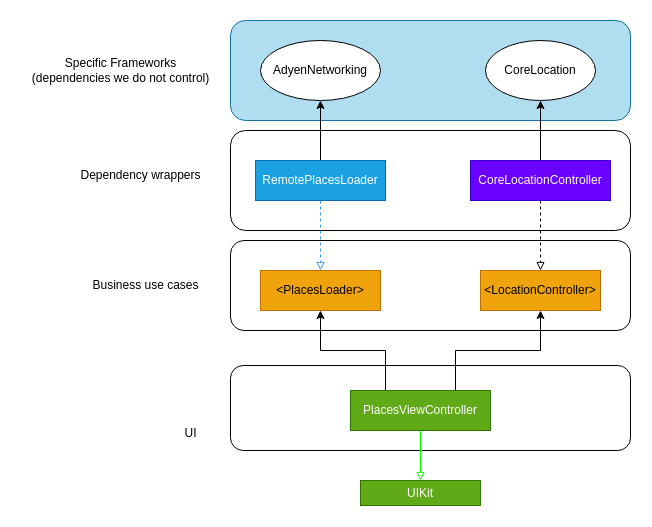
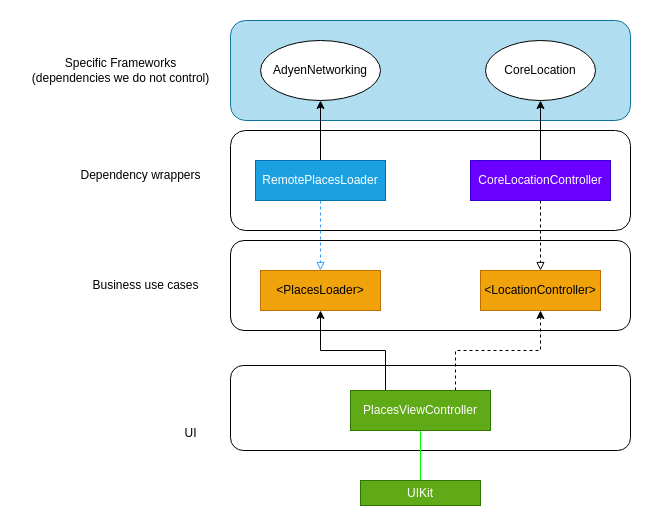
(496, 351) -> (496, 351)
(421, 471) -> (421, 474)
